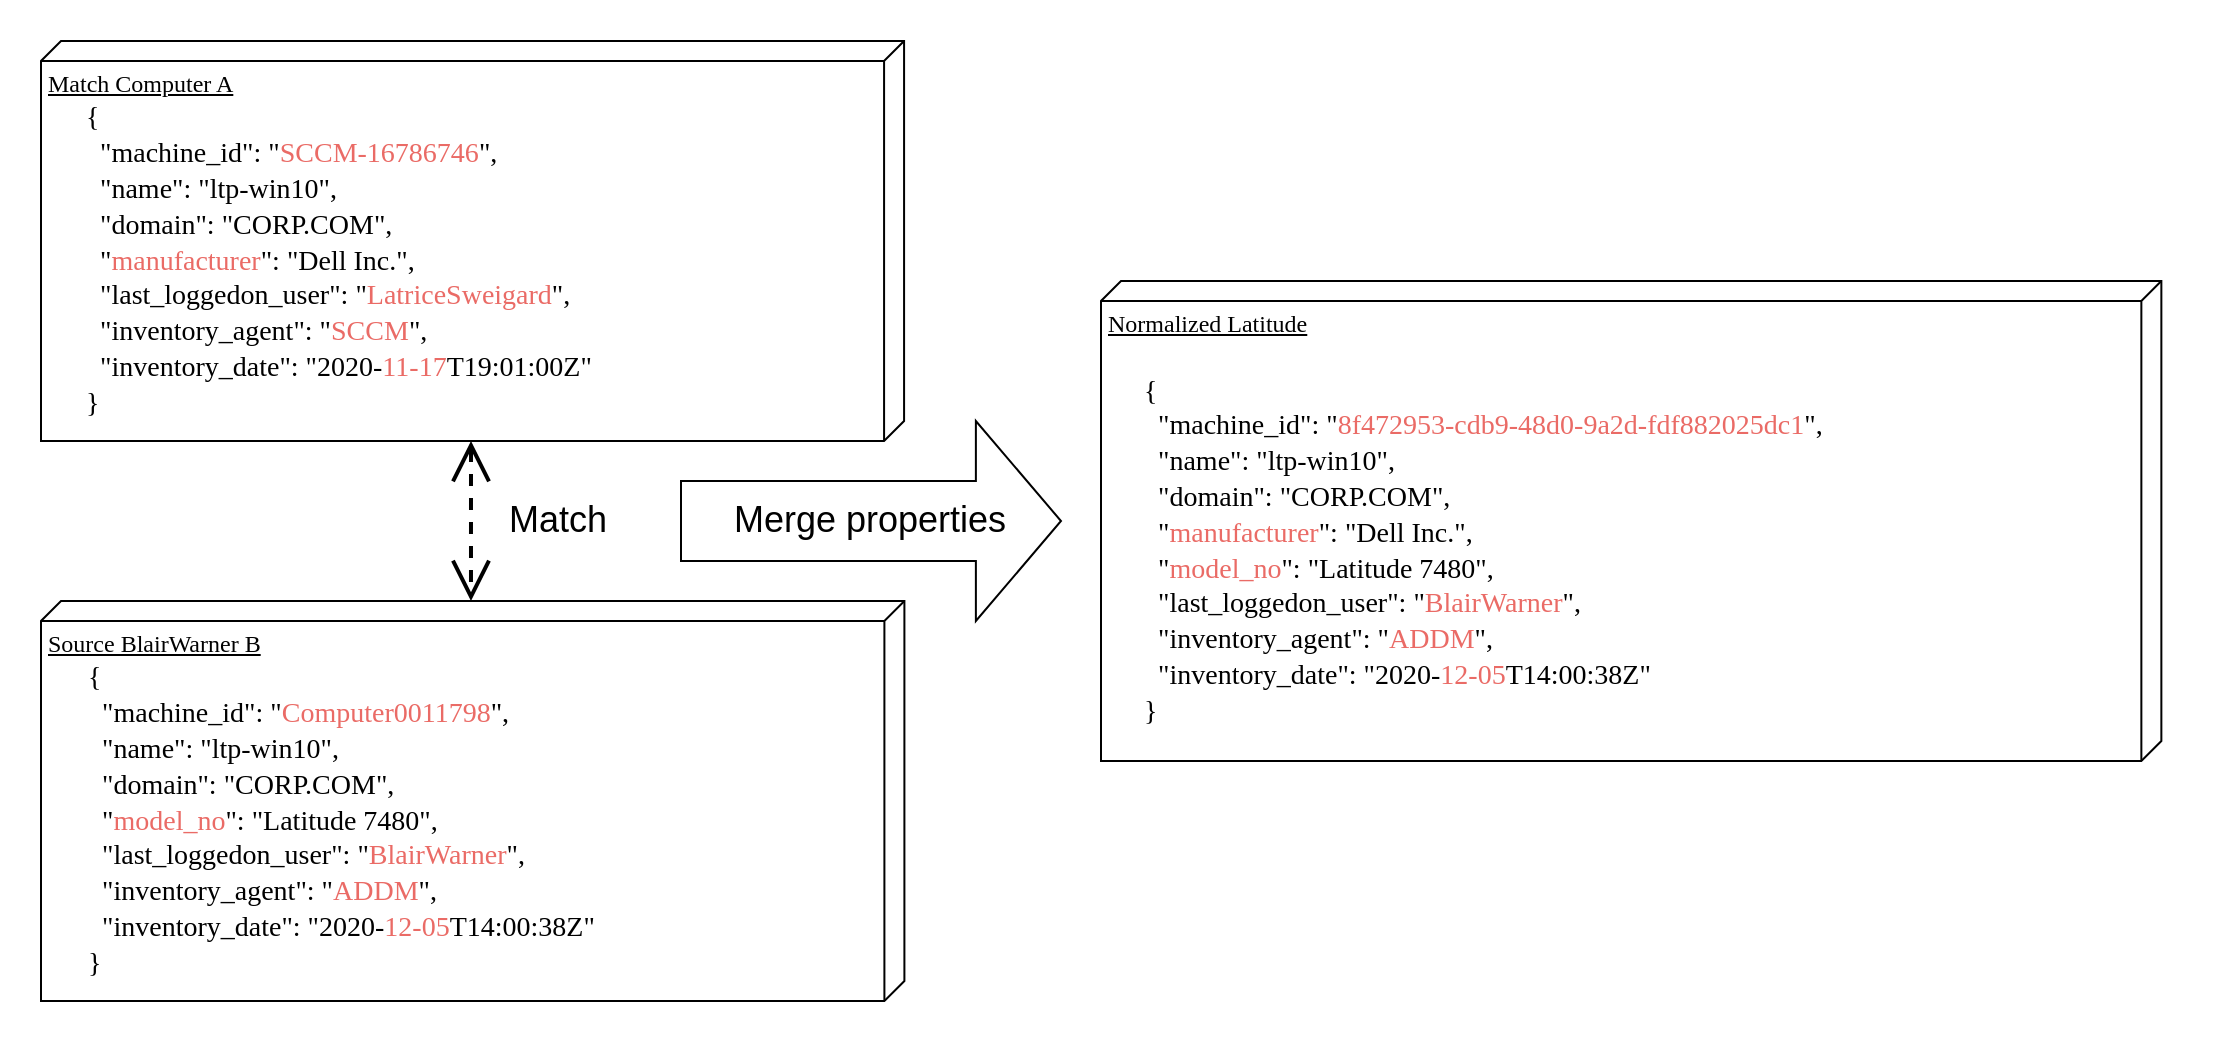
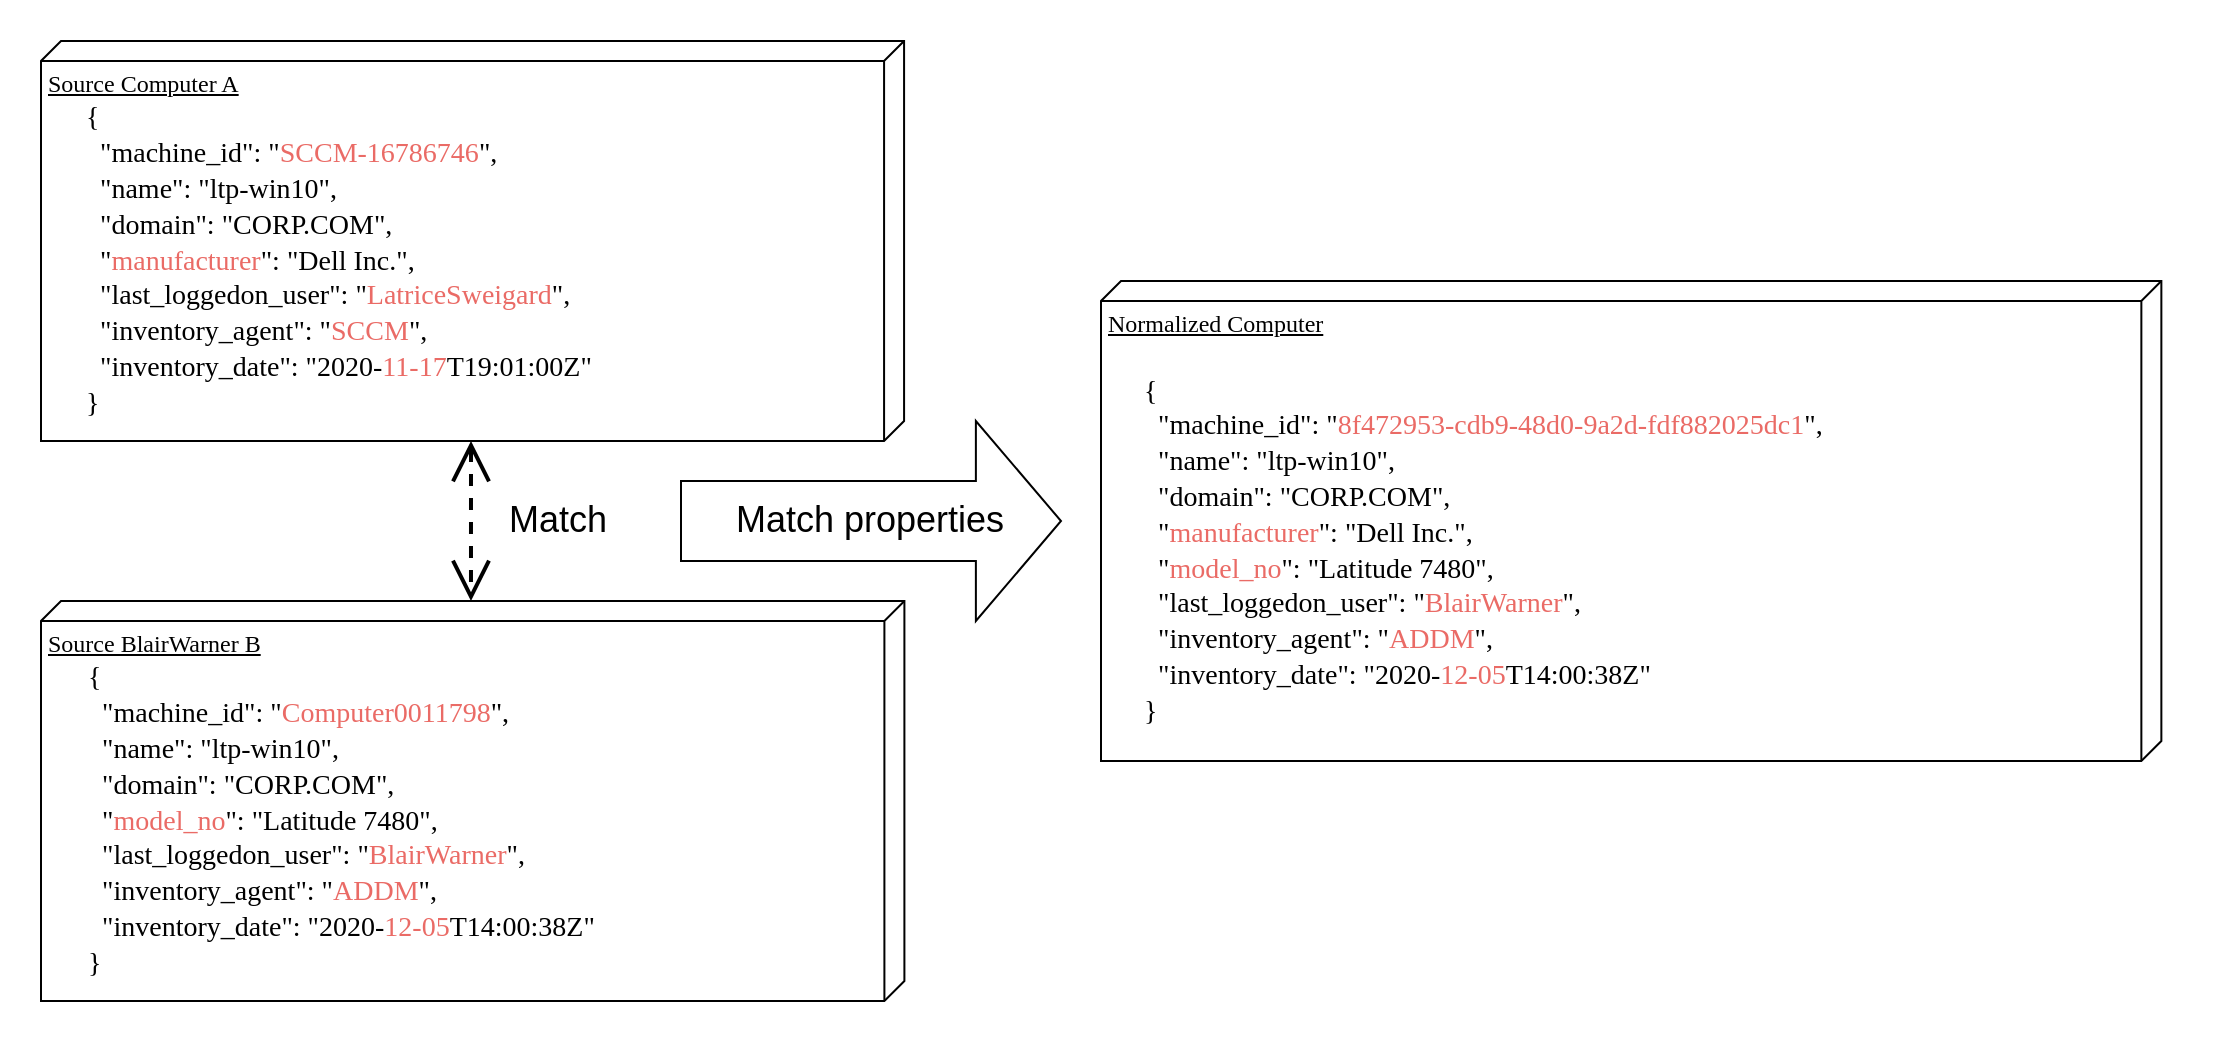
(150, 85) -> (157, 85)
(1224, 325) -> (1227, 325)
(871, 521) -> (871, 521)
